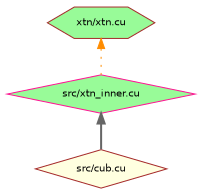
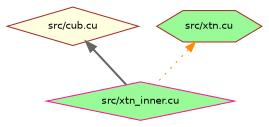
(101, 23) -> (209, 26)
(101, 137) -> (110, 67)
